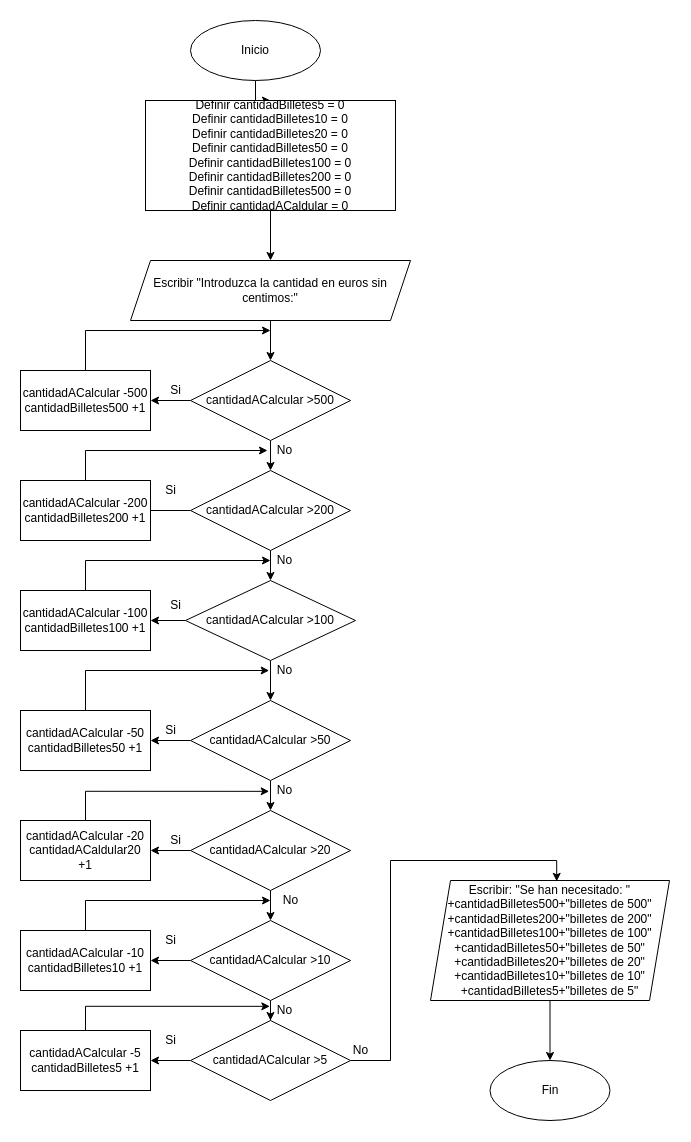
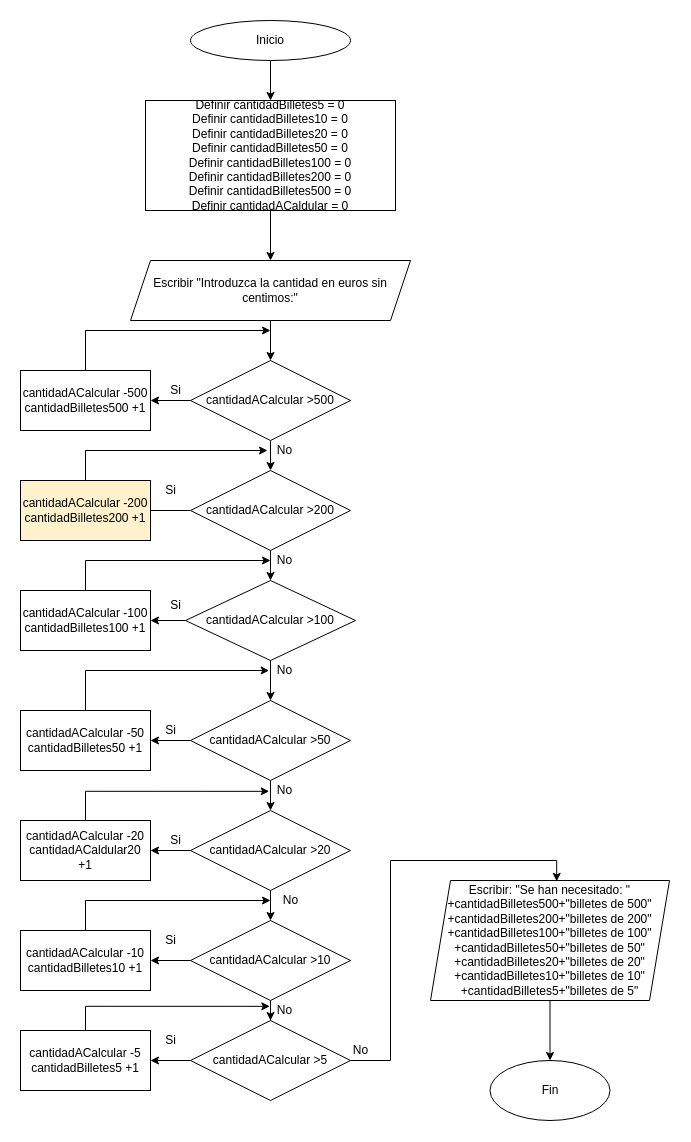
(256, 51) -> (271, 41)
(86, 511) -> (86, 511)
